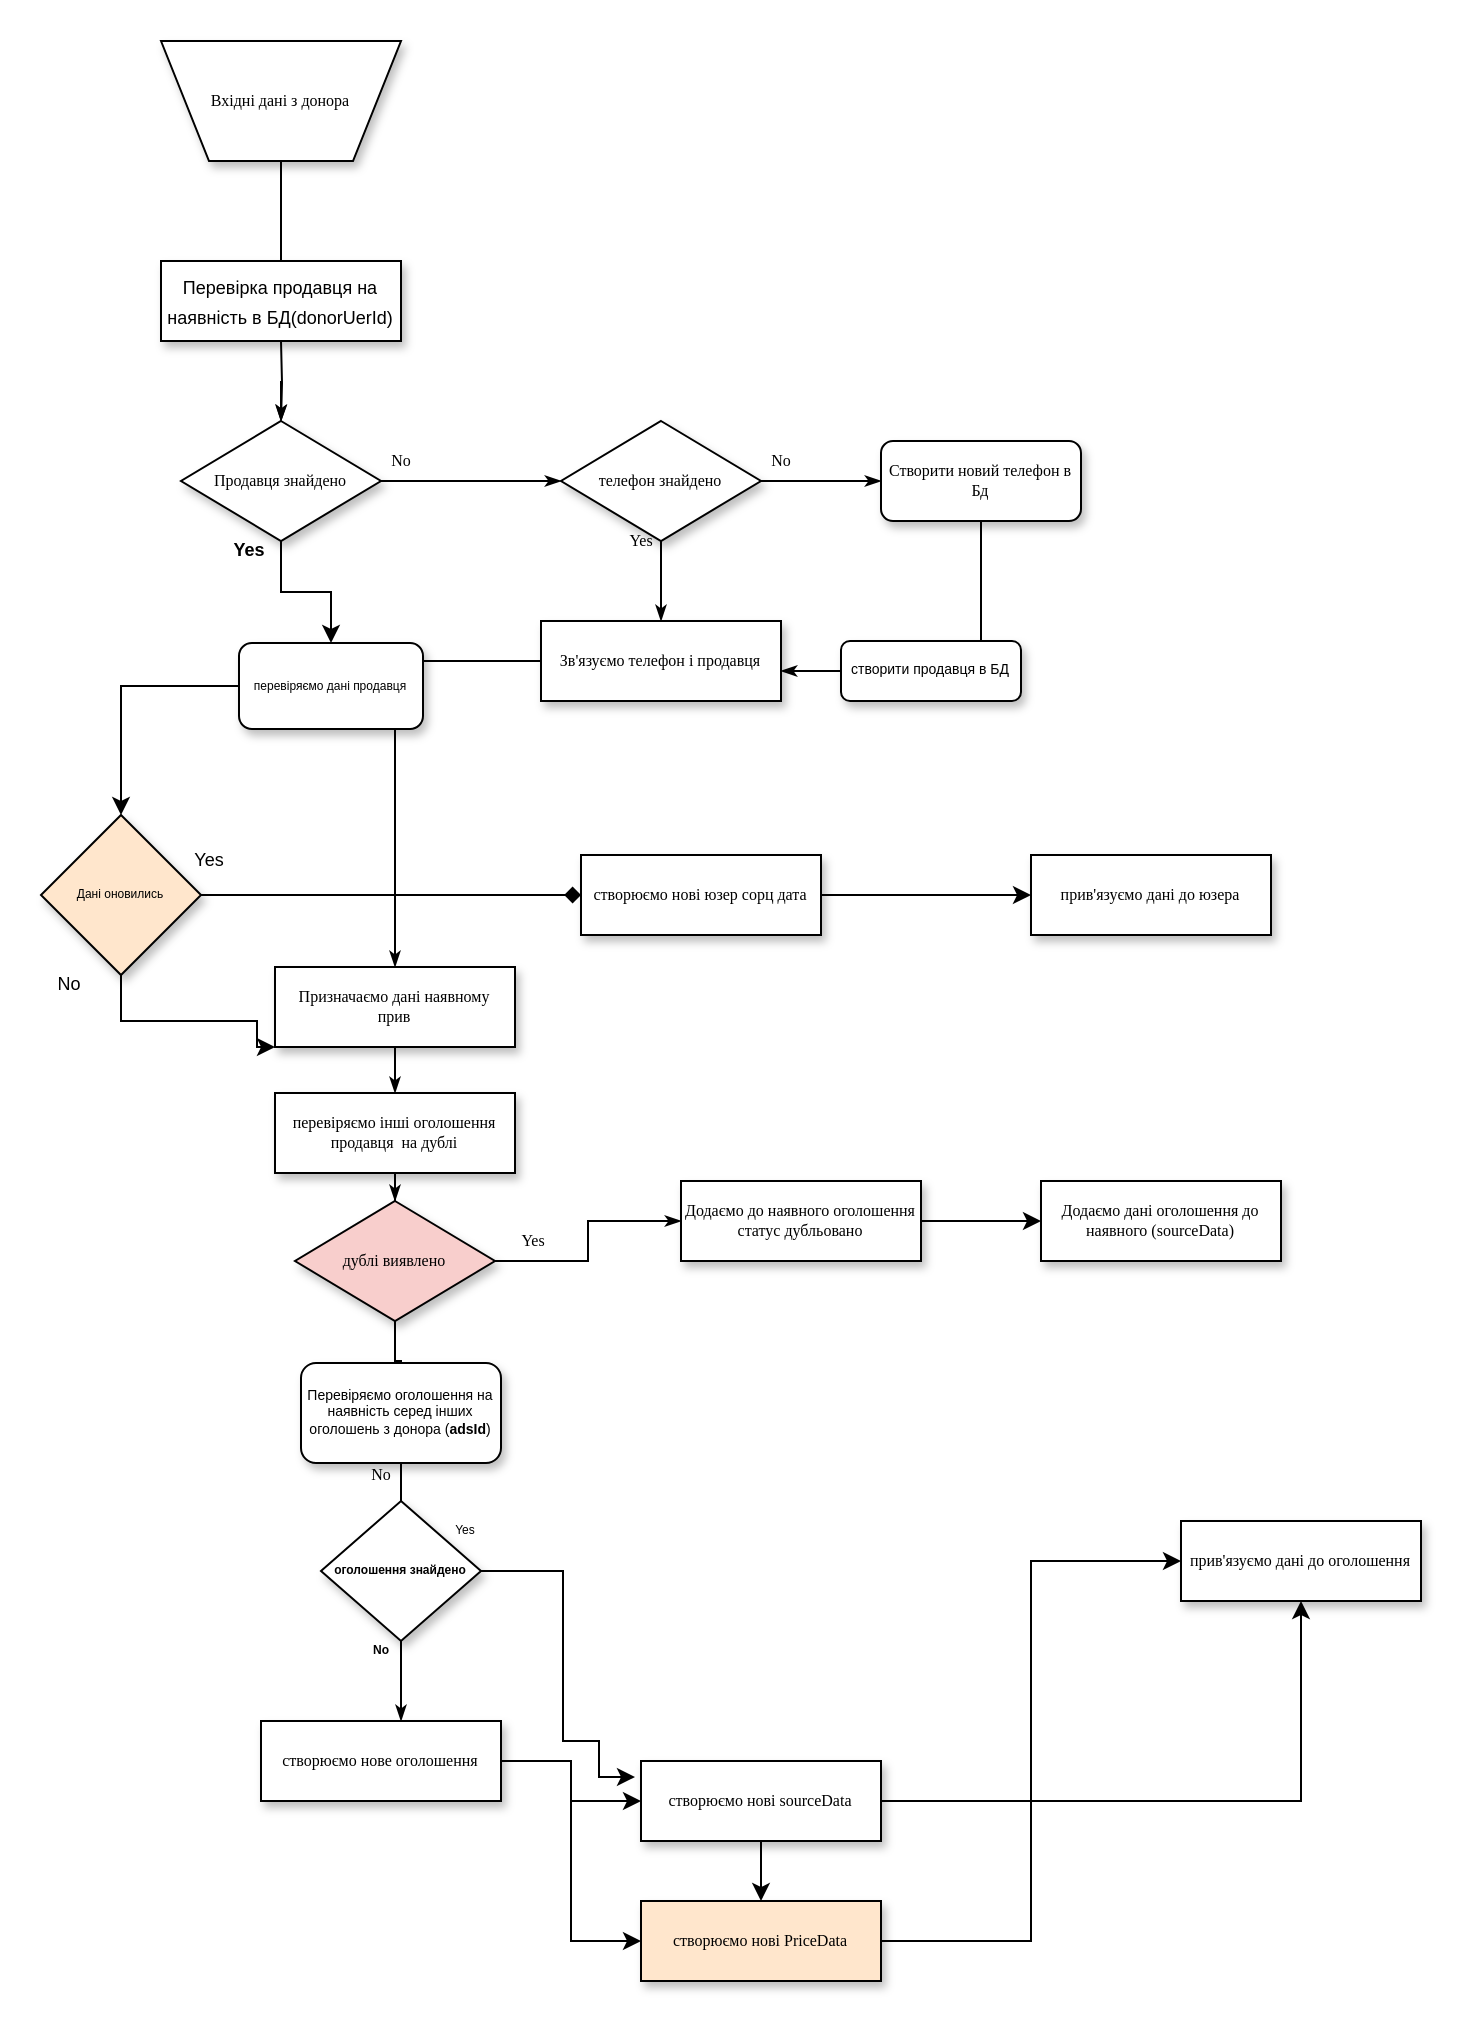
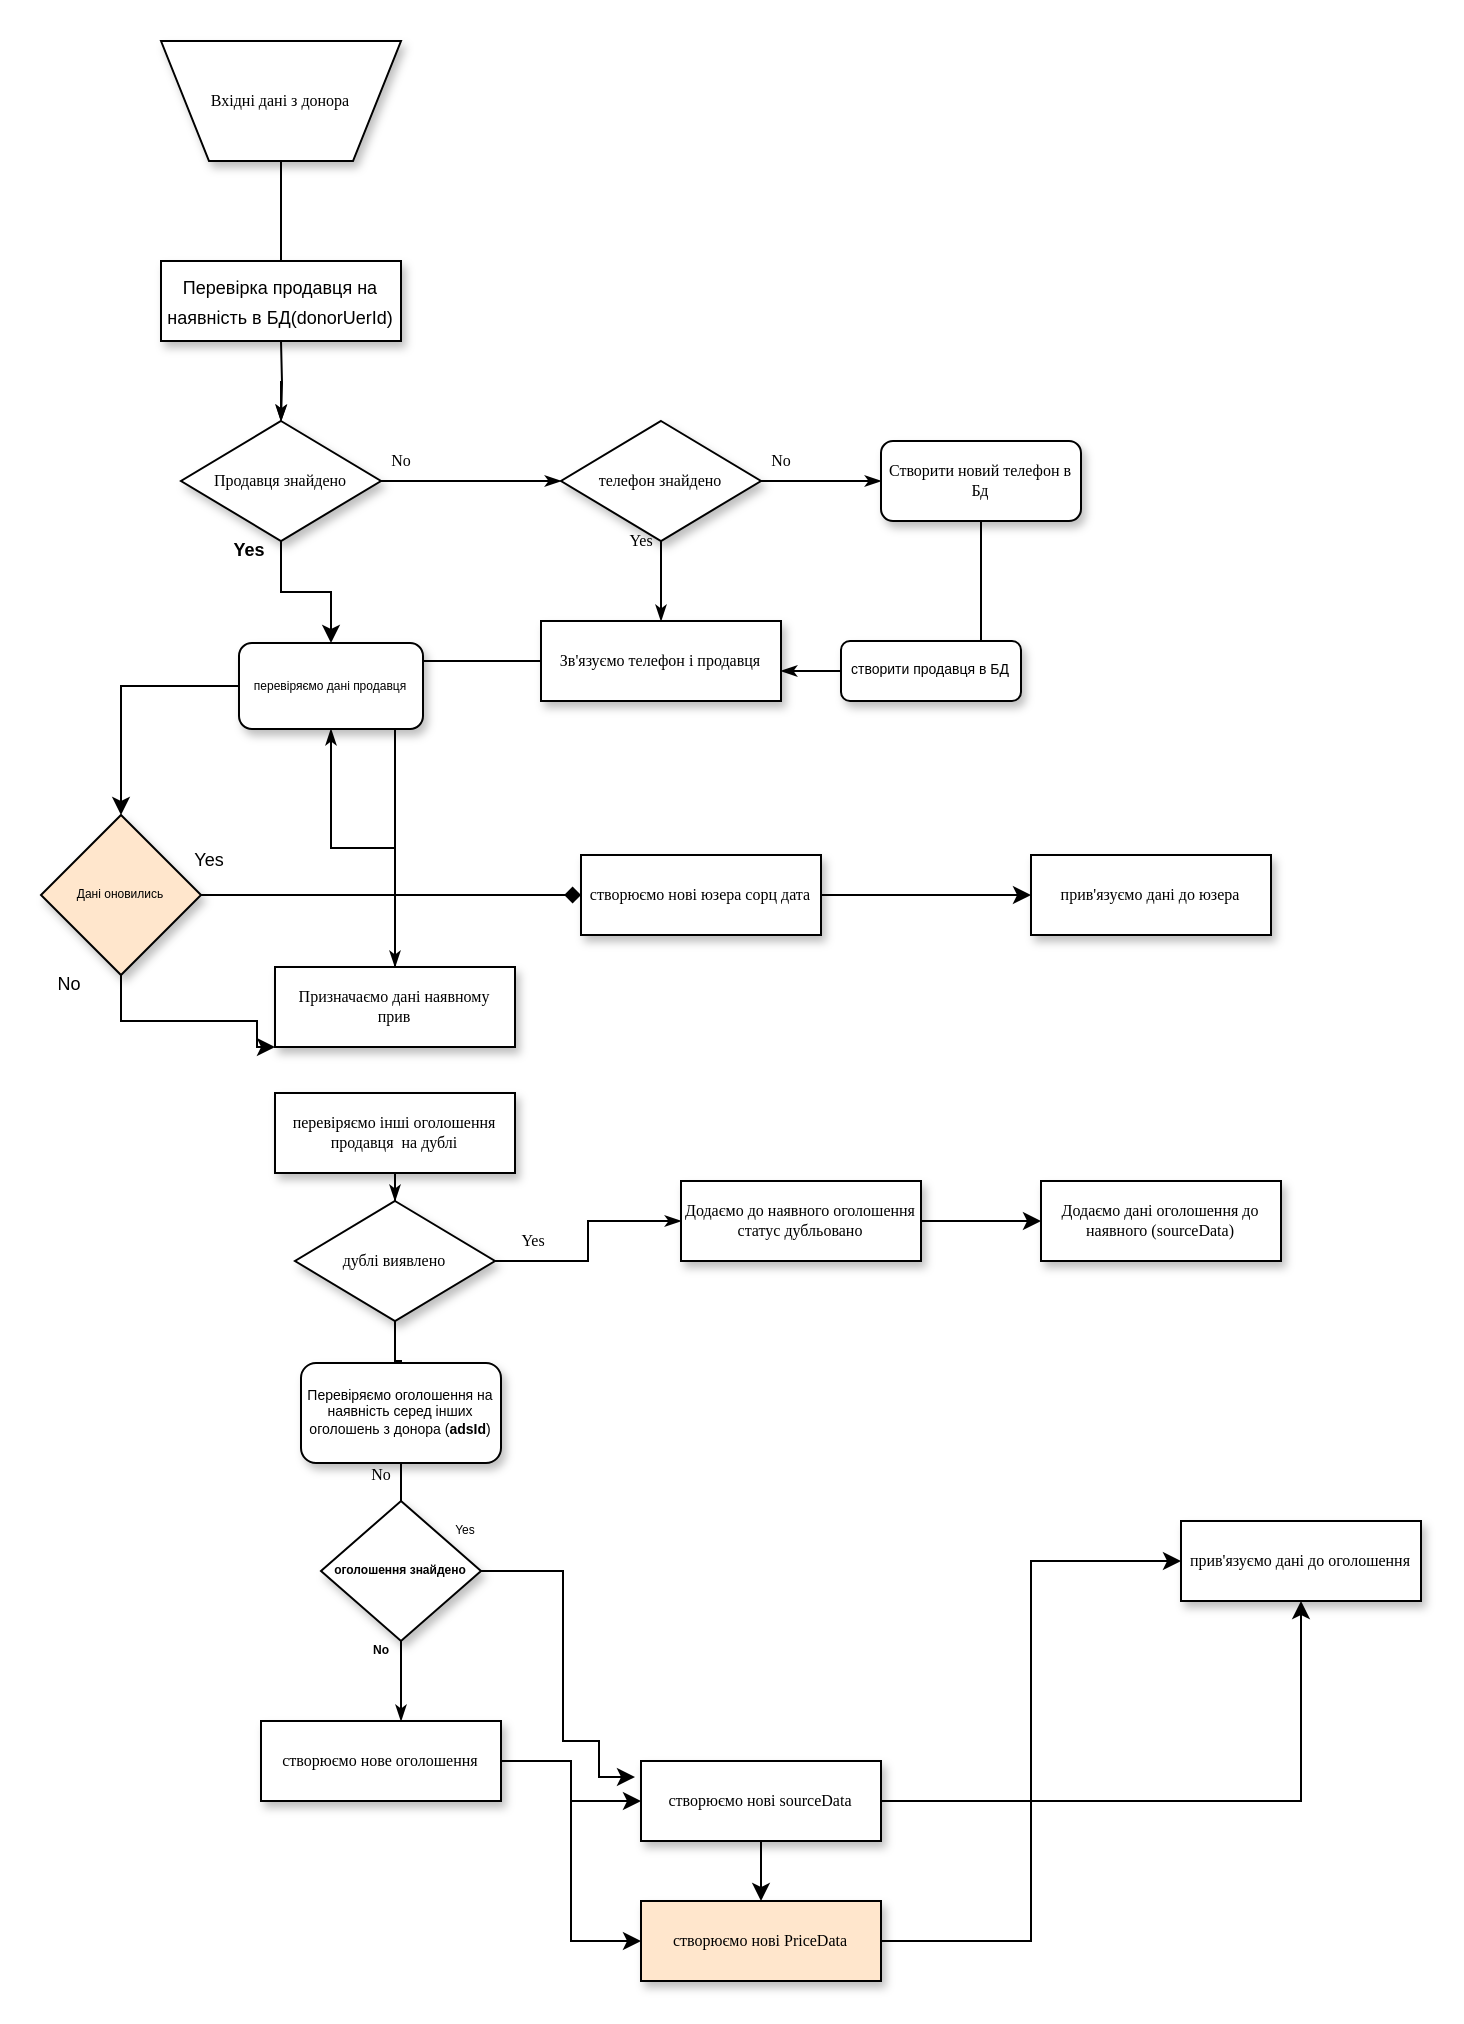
(701, 895) -> (701, 895)
(395, 1076) -> (331, 825)
(395, 1261) -> (395, 1261)
